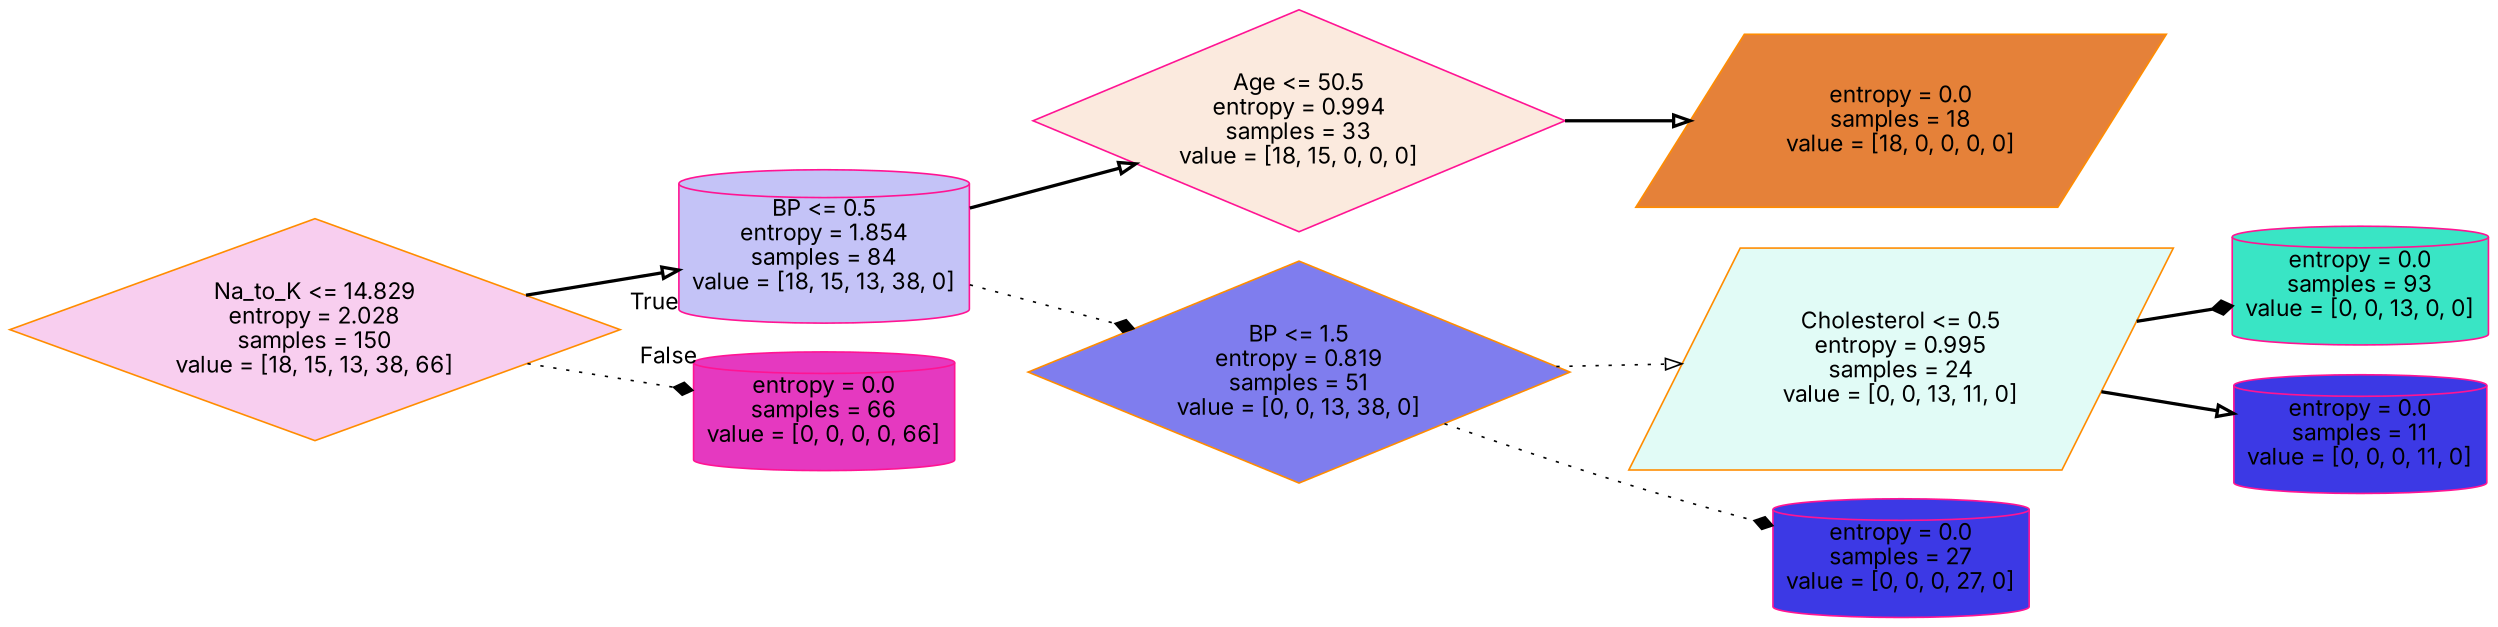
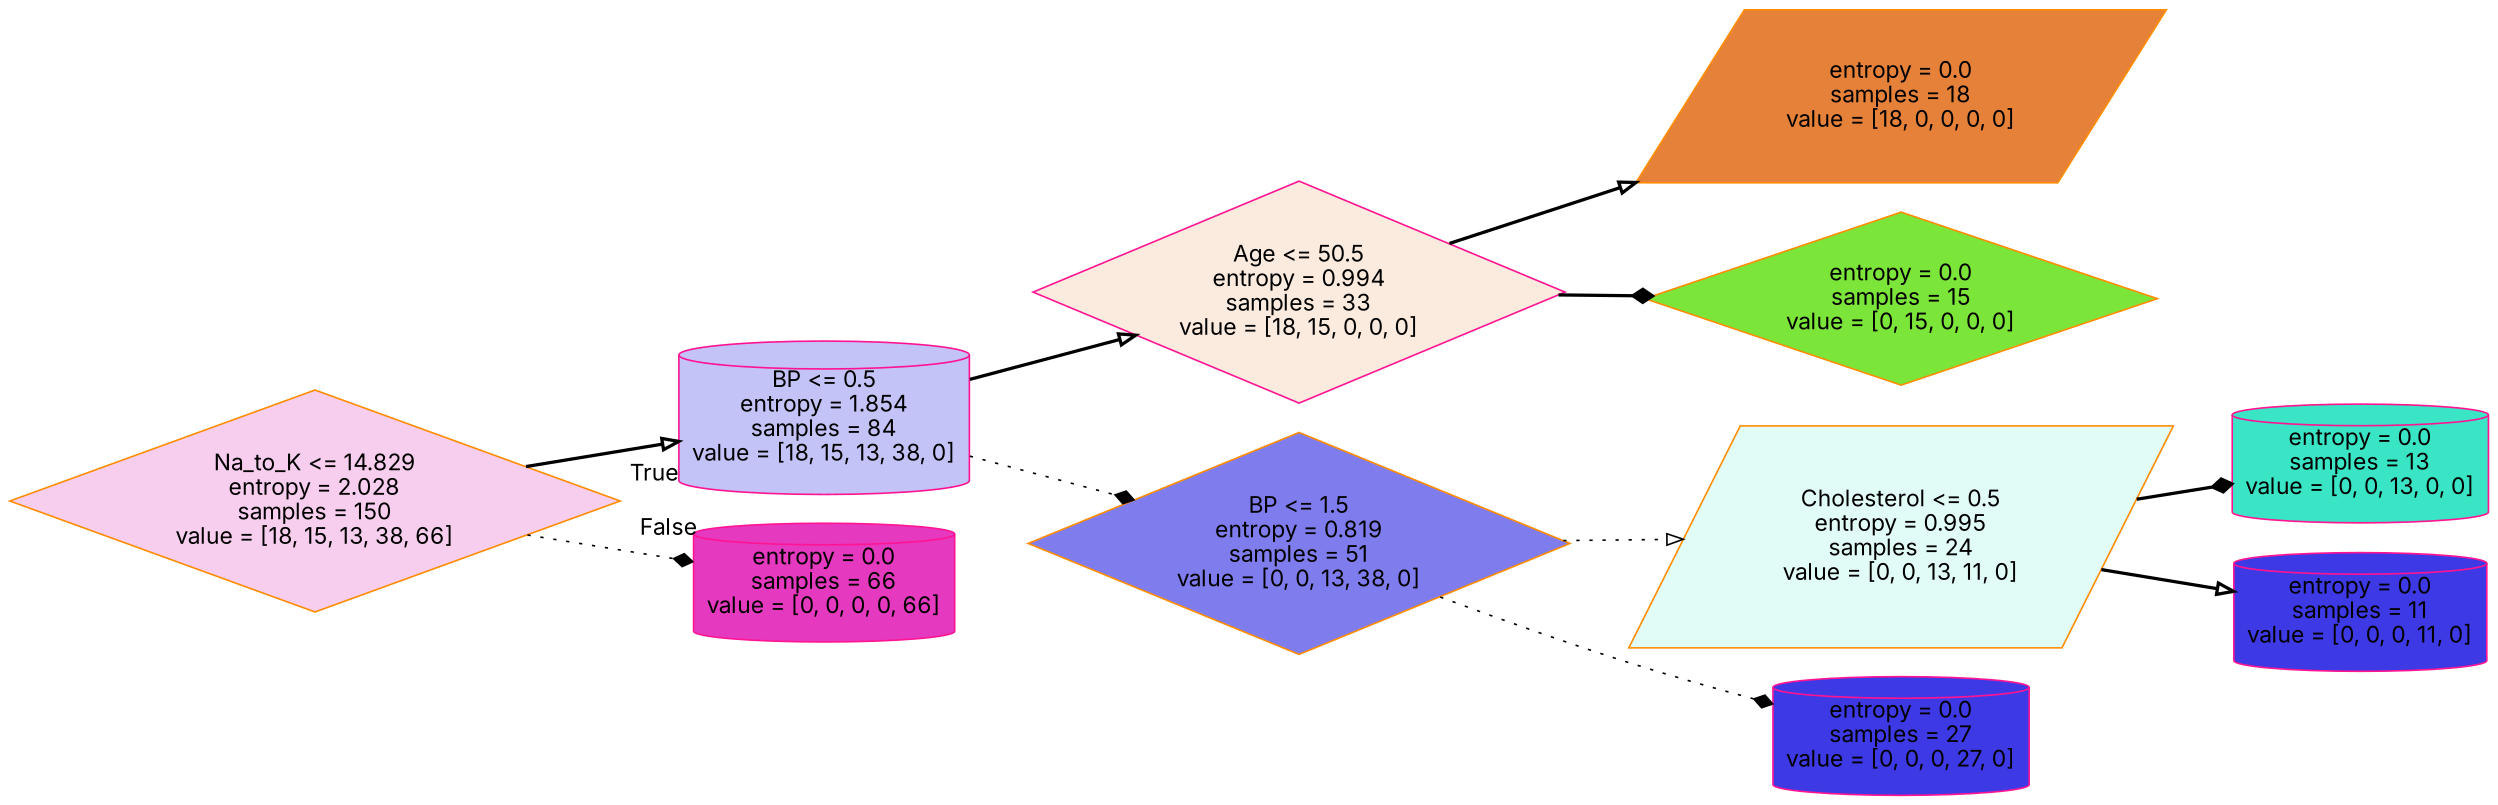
(2360, 286) -> (2360, 463)
none -> (1901, 299)
